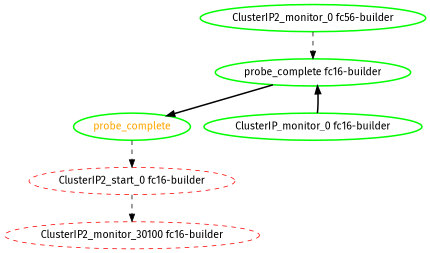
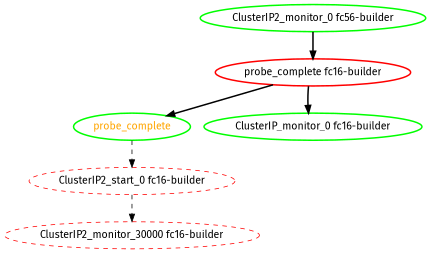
(313, 42) -> (313, 42)
(313, 72) -> (313, 72)
(318, 103) -> (308, 96)
(132, 235) -> (132, 235)
